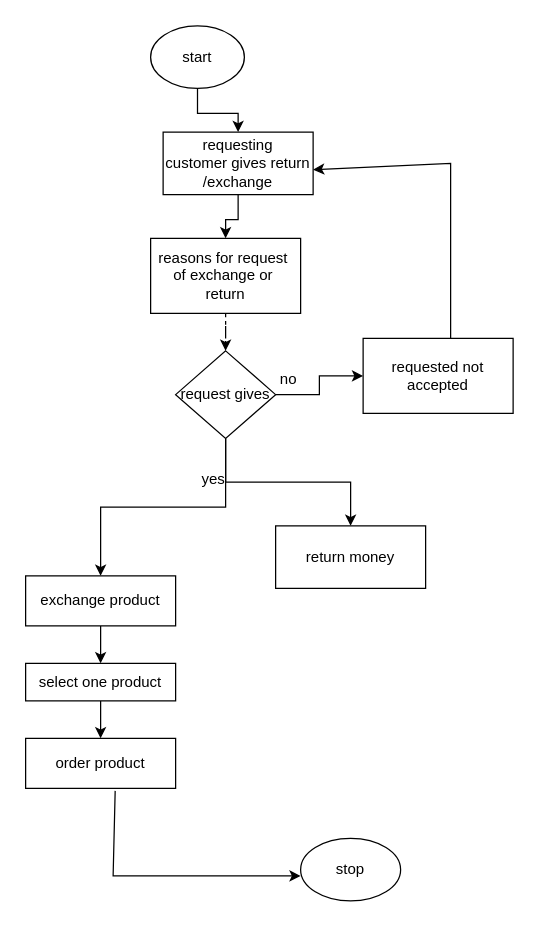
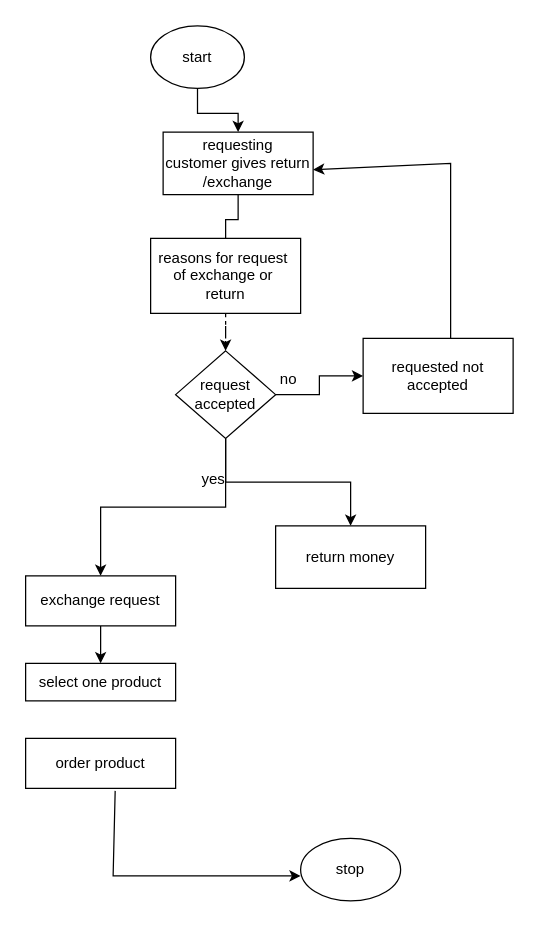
(226, 228) -> (226, 231)
(226, 394) -> (226, 394)
(101, 601) -> (101, 601)
(101, 724) -> none
